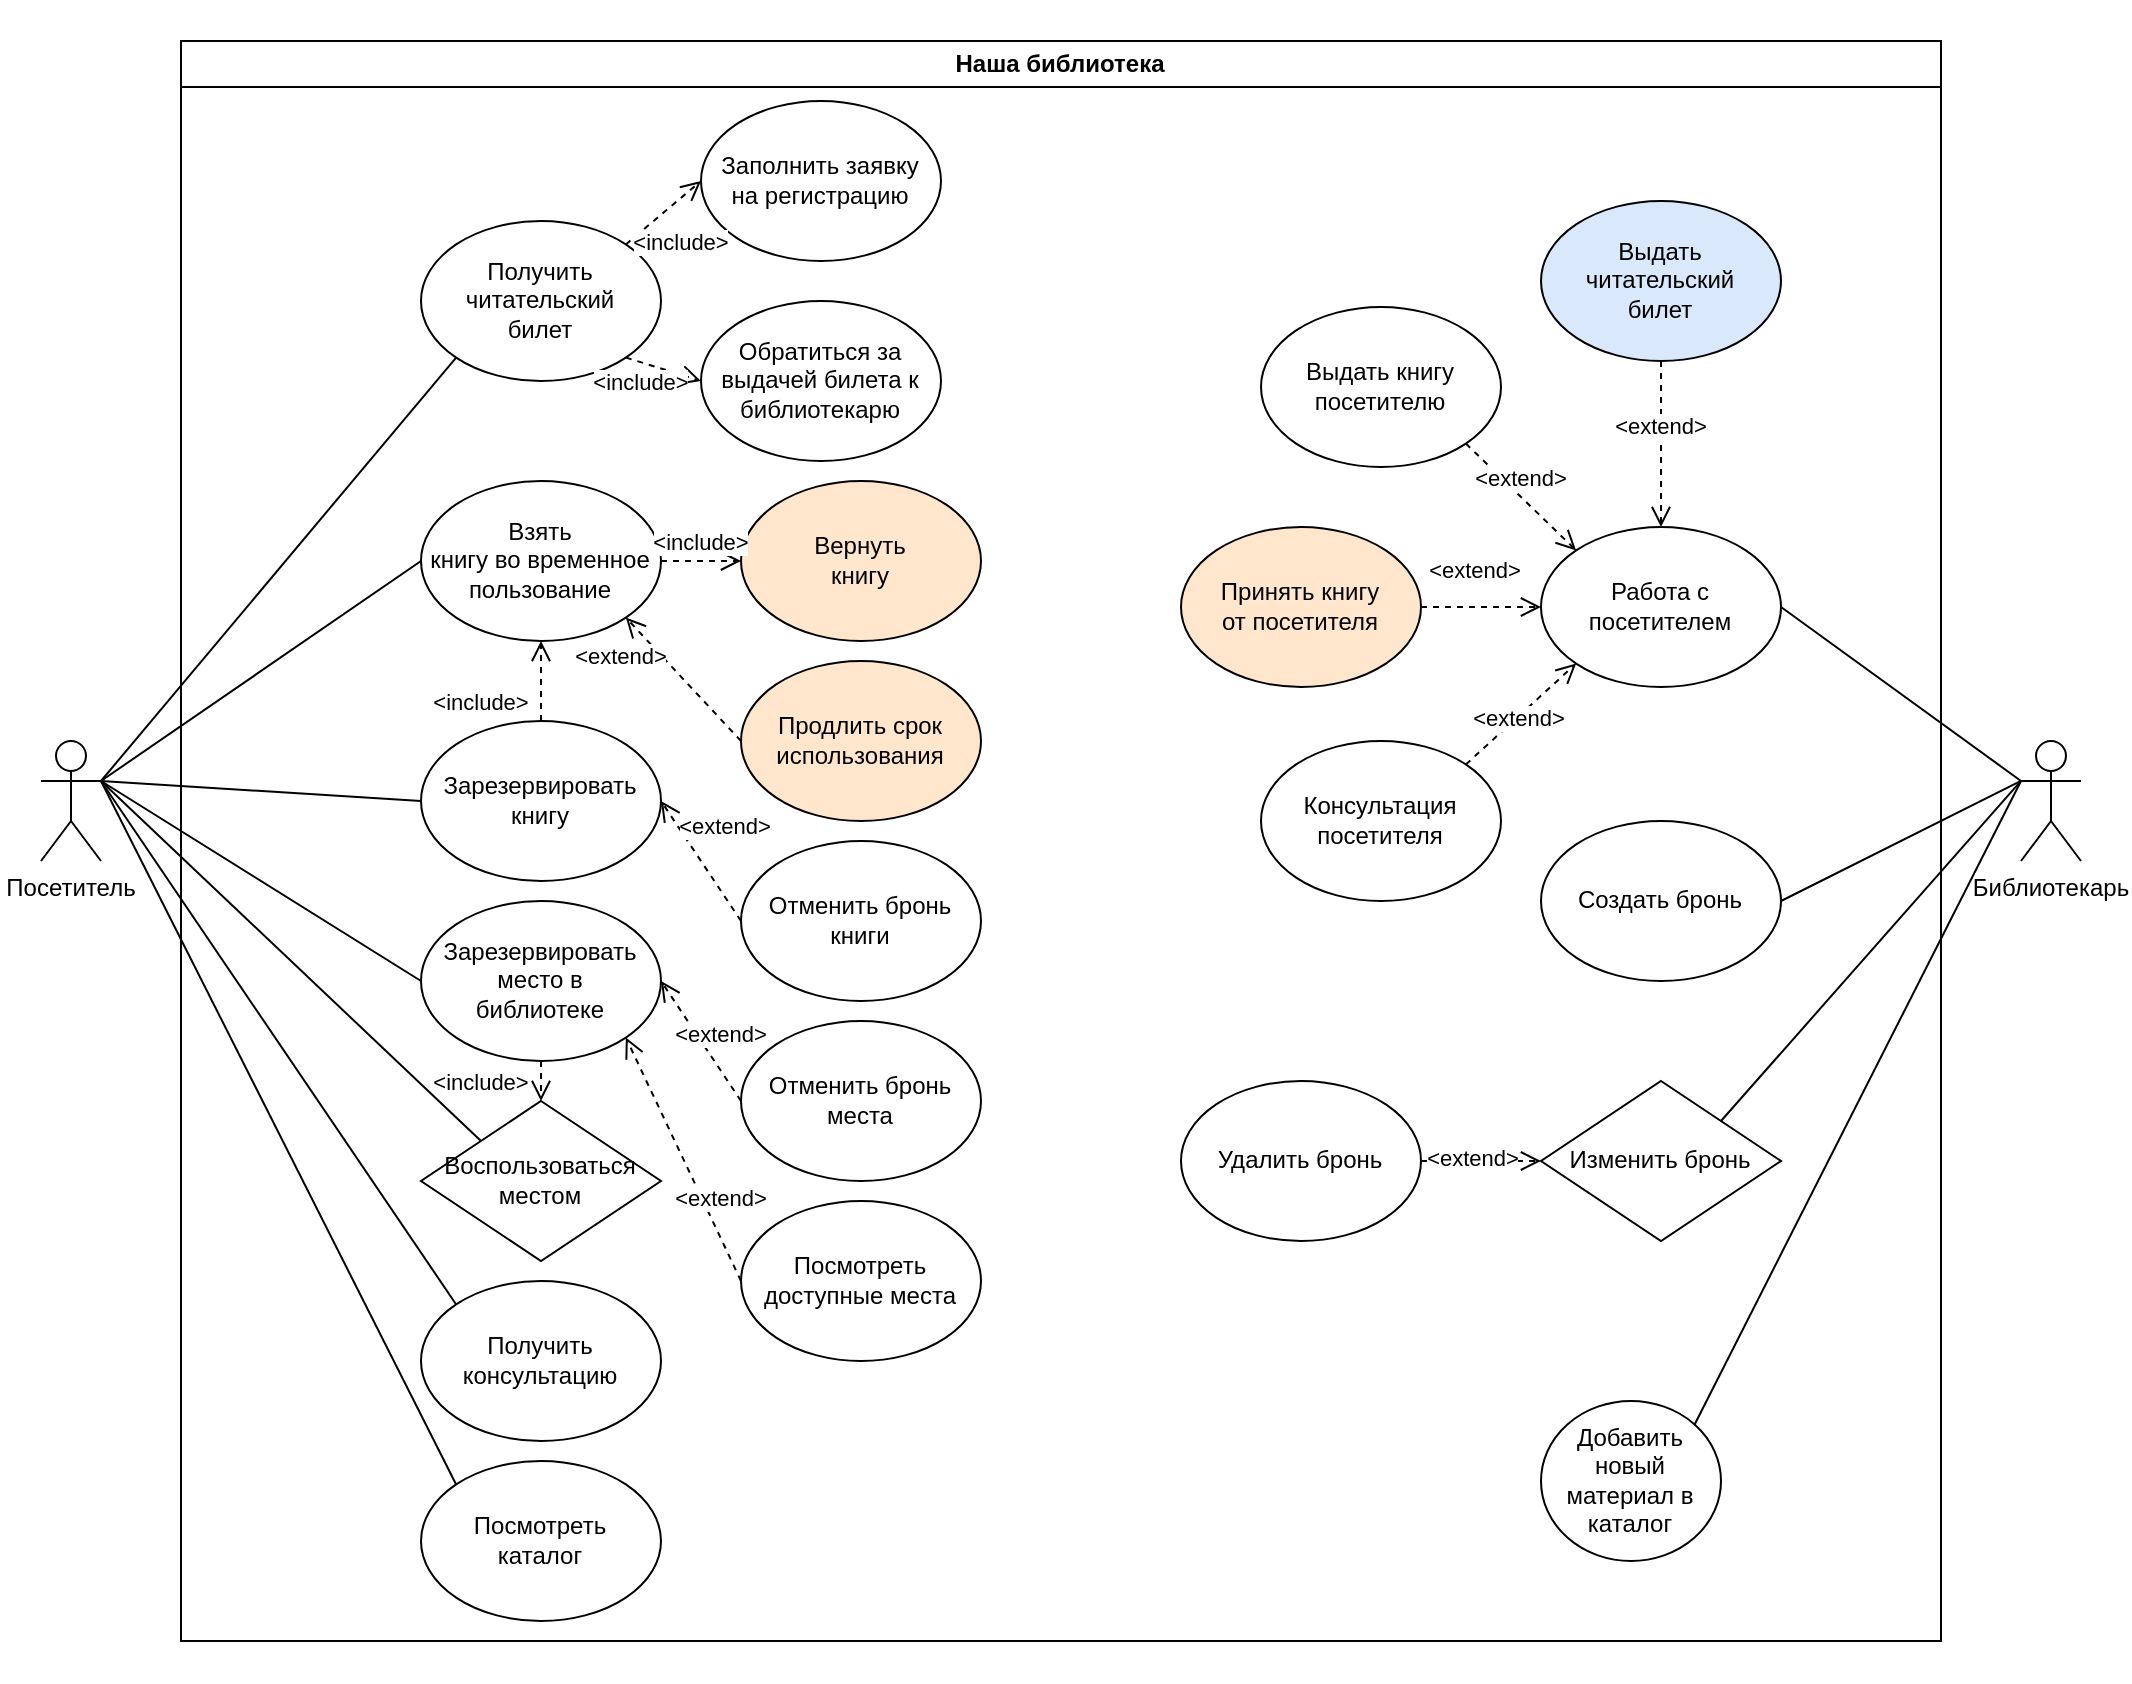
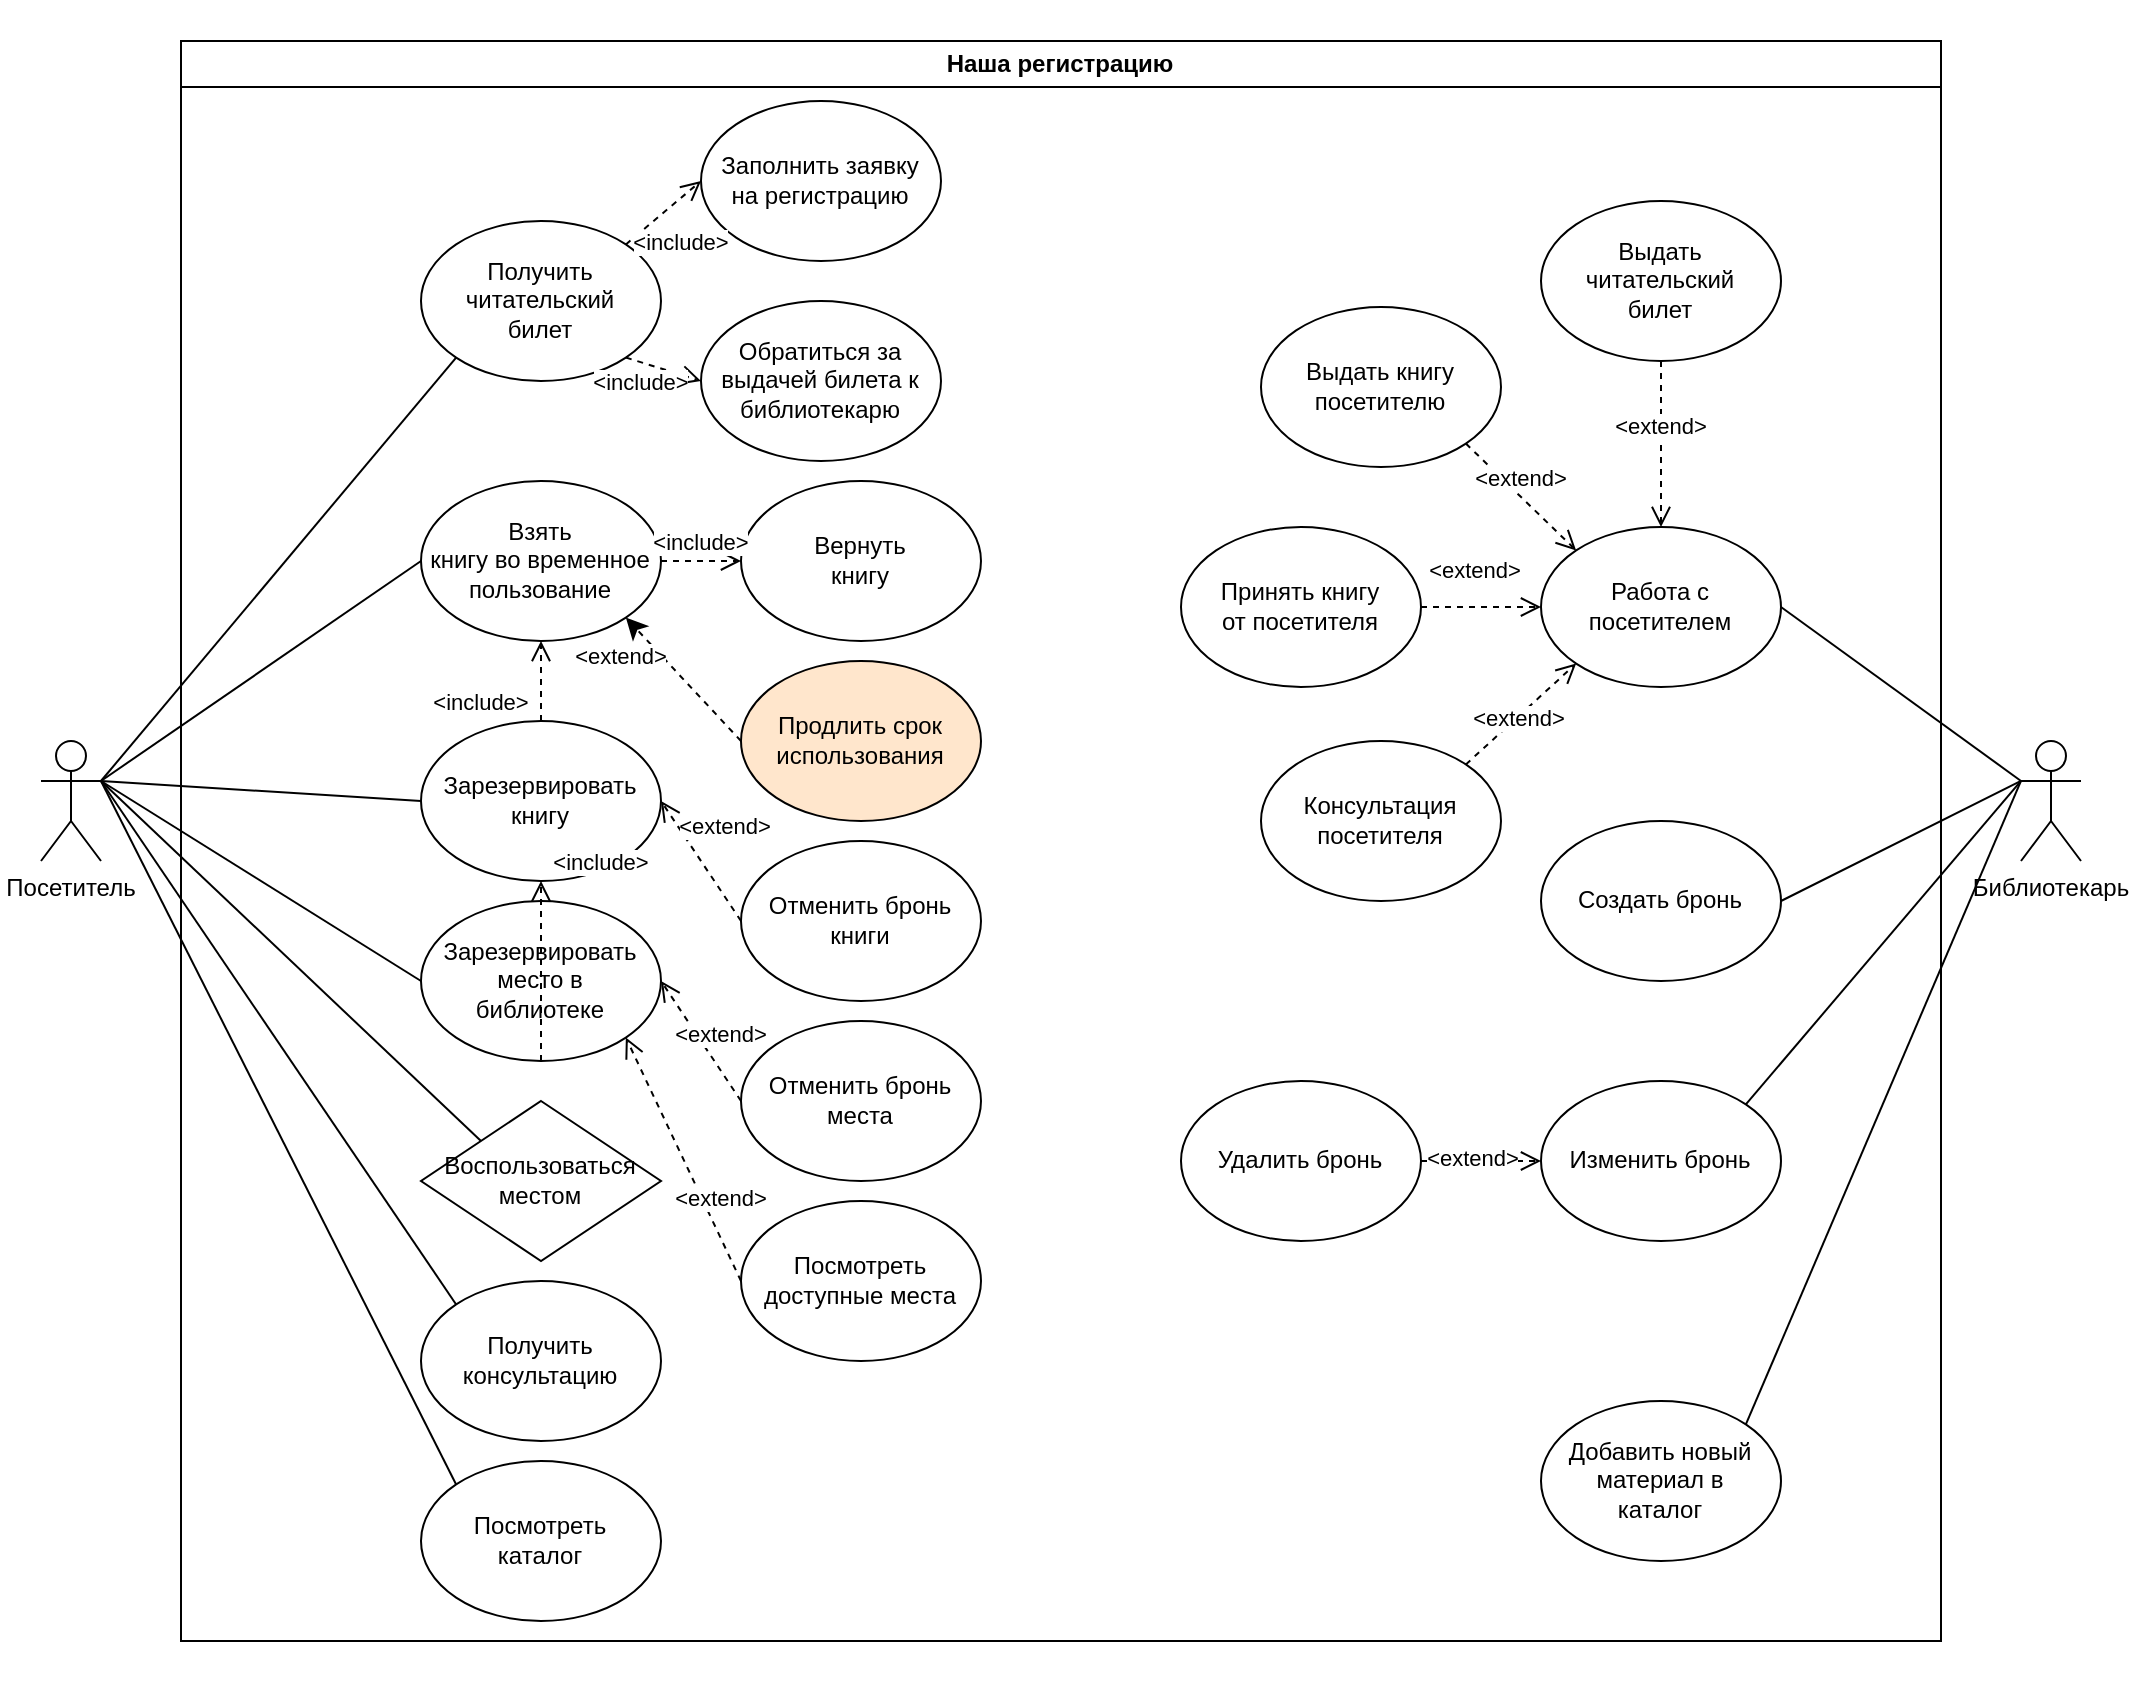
(1061, 65) -> (1061, 65)
(1661, 281) -> (1661, 281)
(861, 561) -> (861, 561)
(1301, 607) -> (1301, 607)
(634, 626) -> (638, 631)
(541, 1078) -> (541, 942)
(1661, 1161) -> (1661, 1161)
(1631, 1481) -> (1661, 1481)
